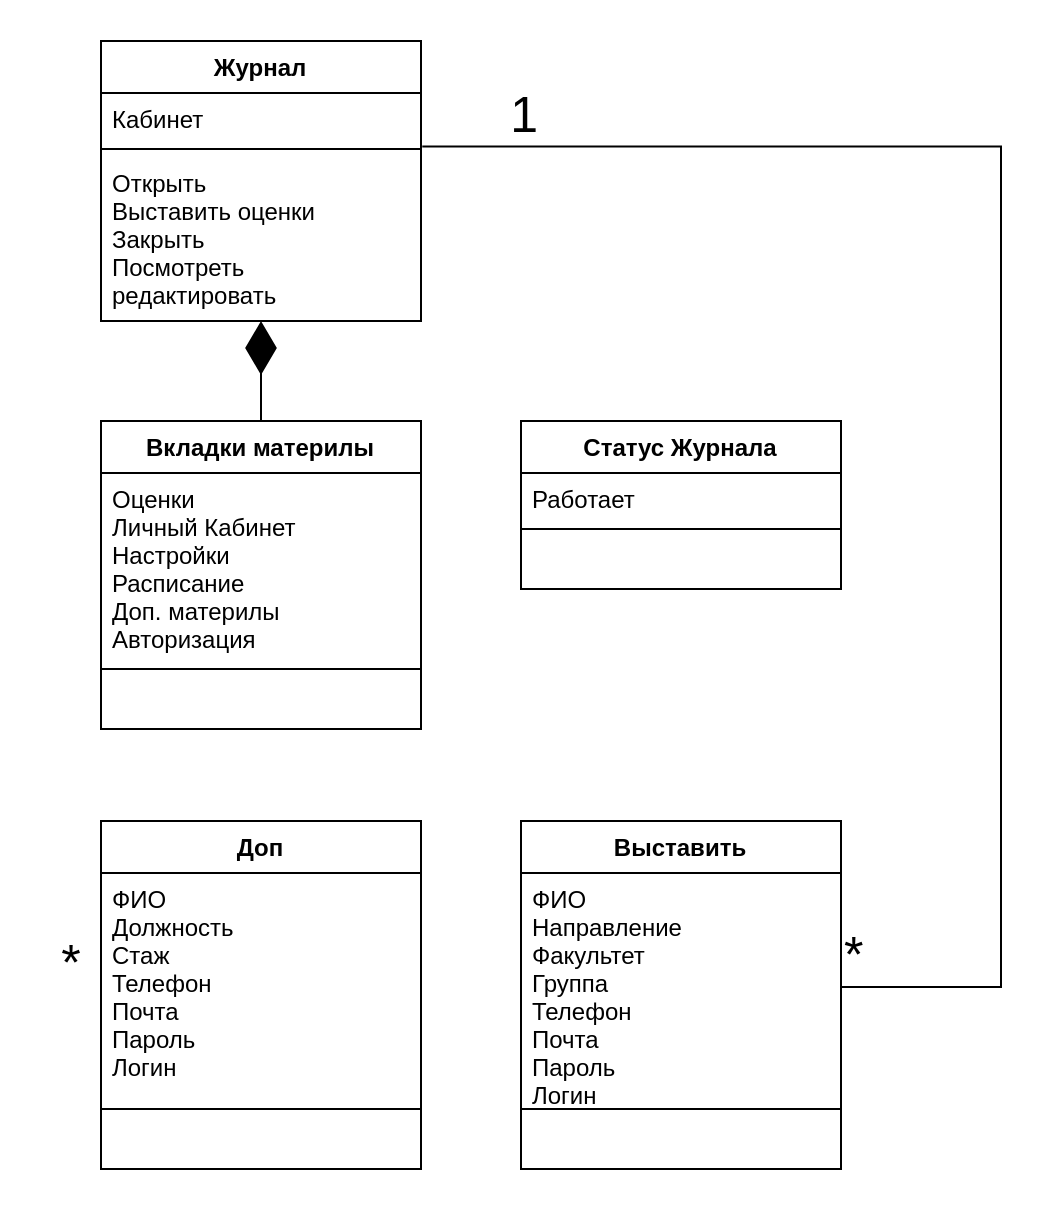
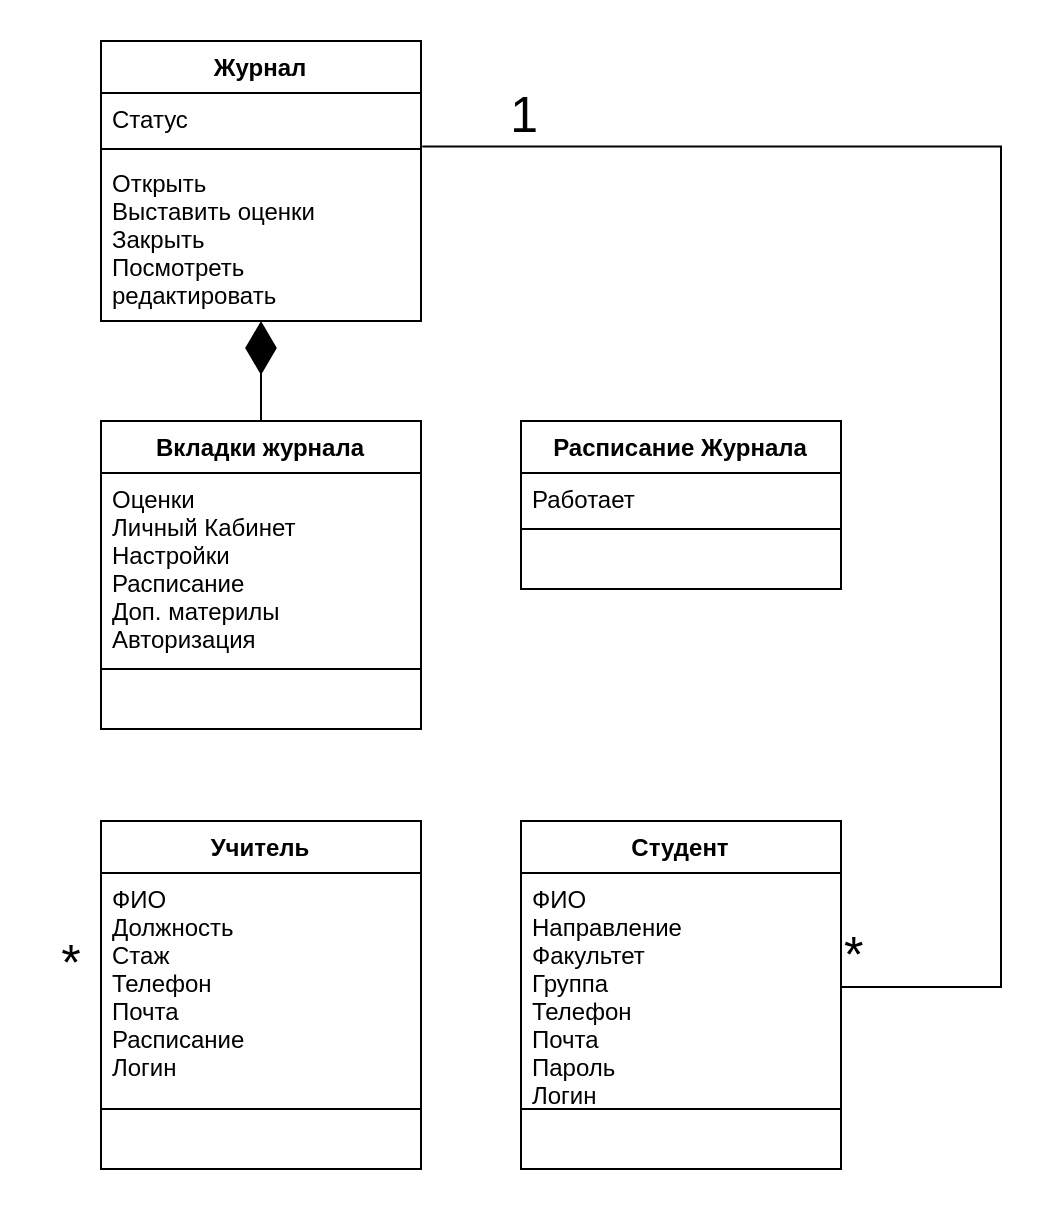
(159, 120) -> (152, 120)
(260, 448) -> (260, 448)
(680, 448) -> (680, 448)
(260, 848) -> (260, 848)
(680, 848) -> (680, 848)
(132, 900) -> (132, 900)
